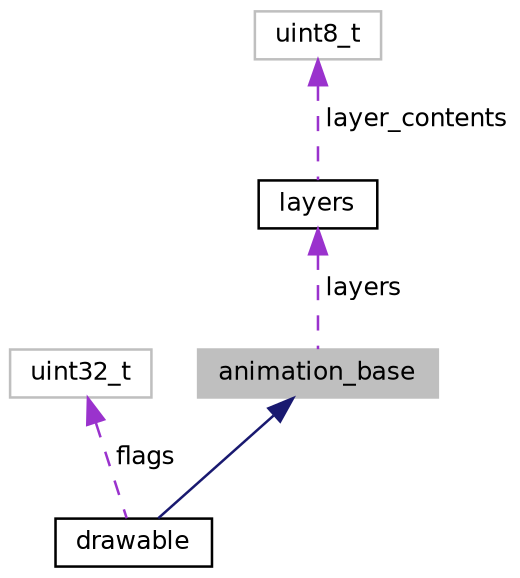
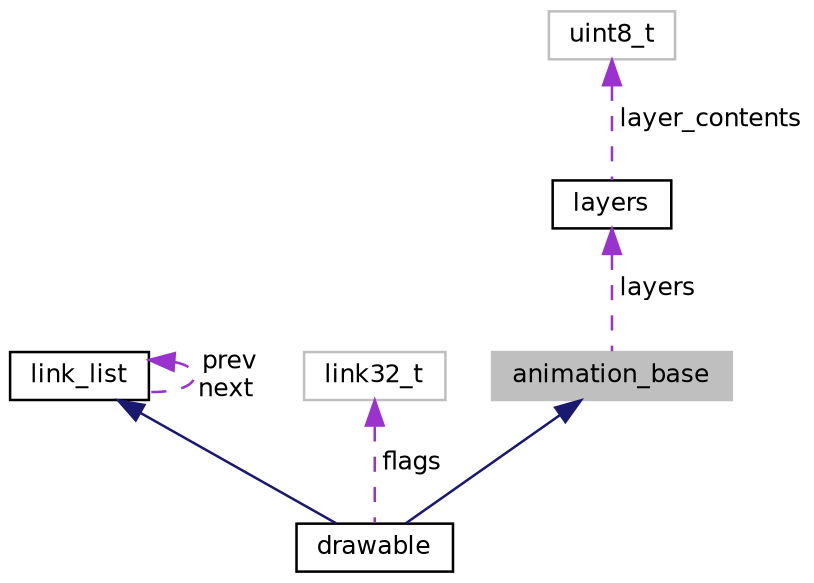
(81, 373) -> (375, 376)
none -> (79, 376)
